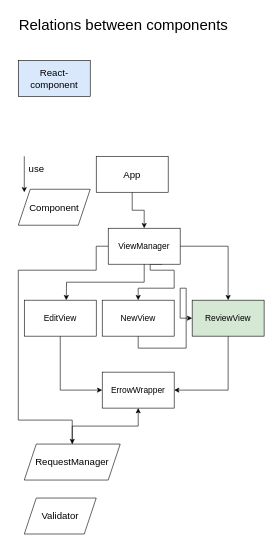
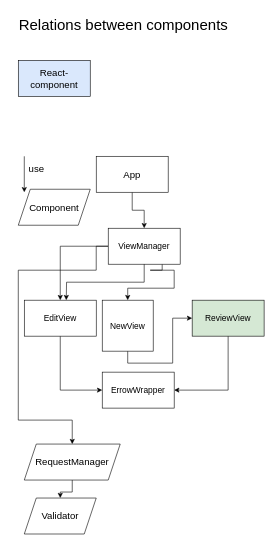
(227, 246) -> (60, 246)
(138, 318) -> (128, 326)
(138, 413) -> (61, 492)
